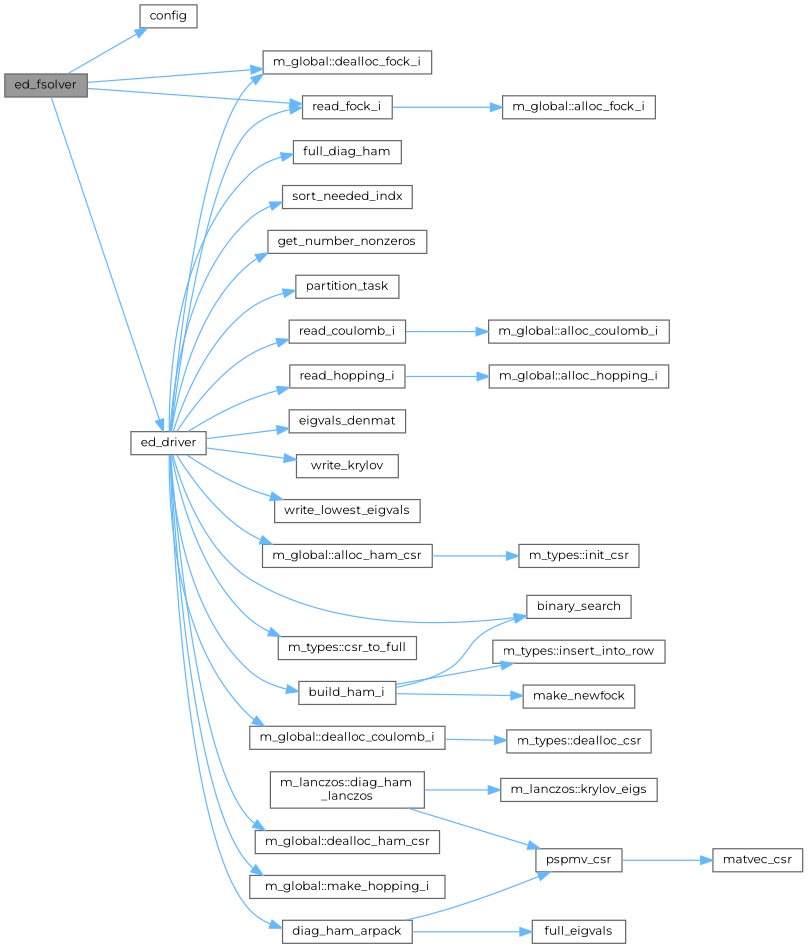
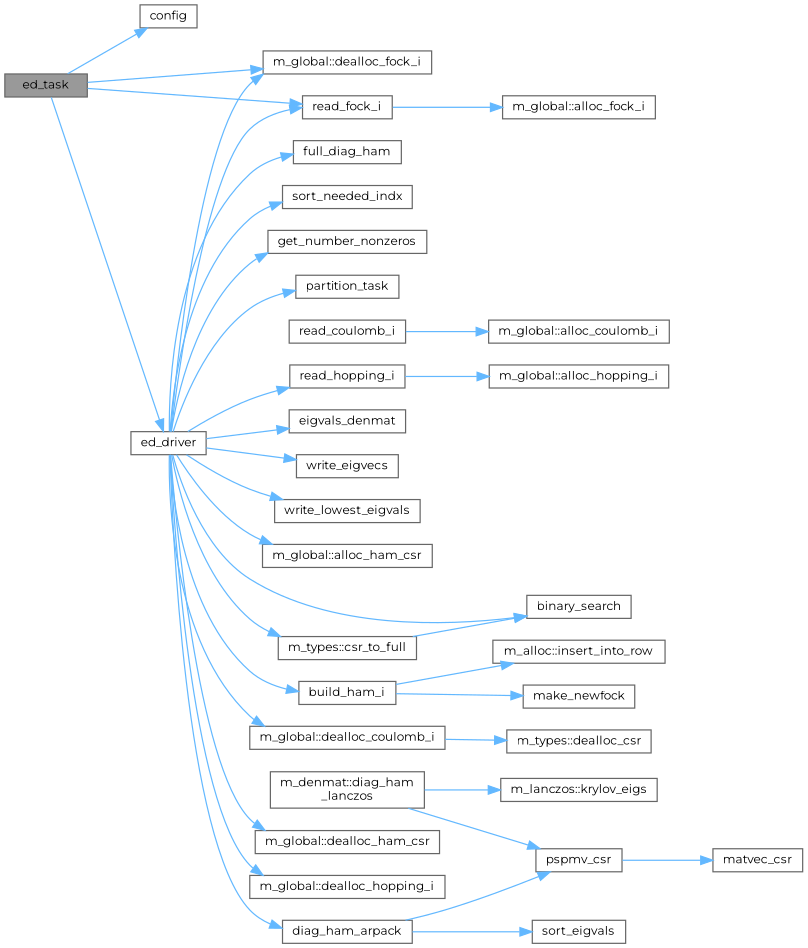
(46, 85) -> (46, 85)
(220, 378) -> none
(347, 466) -> (347, 466)
(579, 556) -> none
(579, 652) -> (579, 652)
(460, 660) -> (451, 630)
(347, 790) -> (347, 790)
(347, 887) -> (347, 887)
(579, 932) -> (579, 932)
